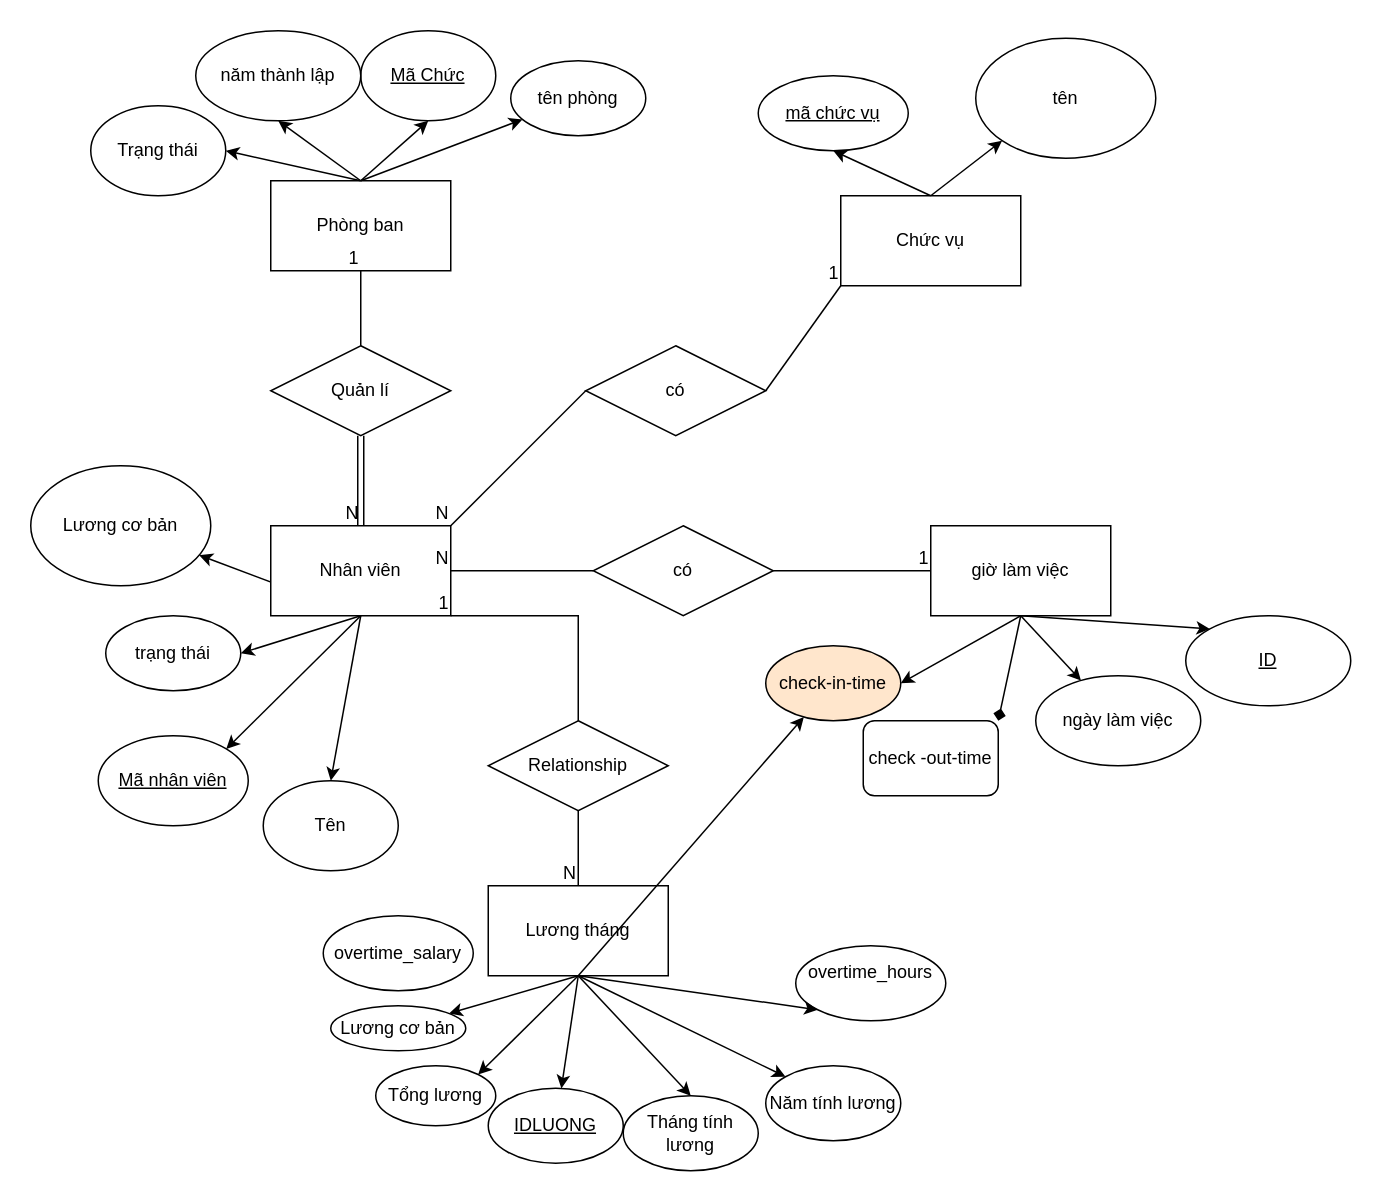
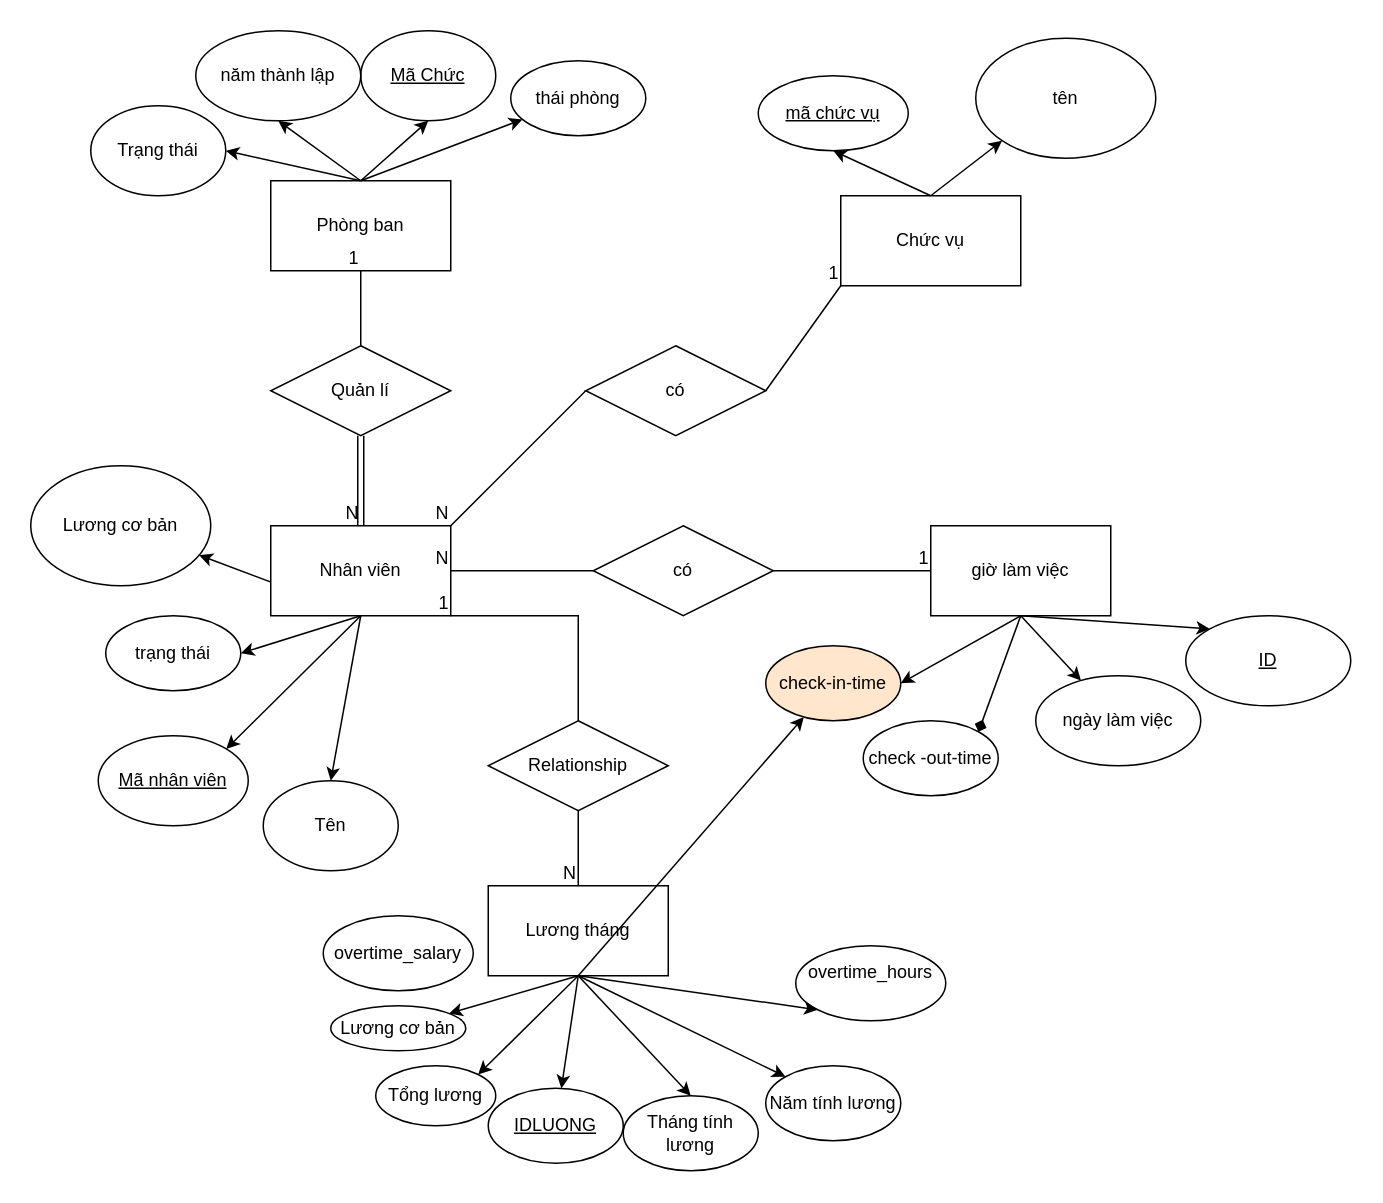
(578, 98) -> (578, 98)
(931, 758) -> (931, 758)
